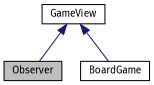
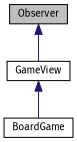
(50, 47) -> (39, 48)
